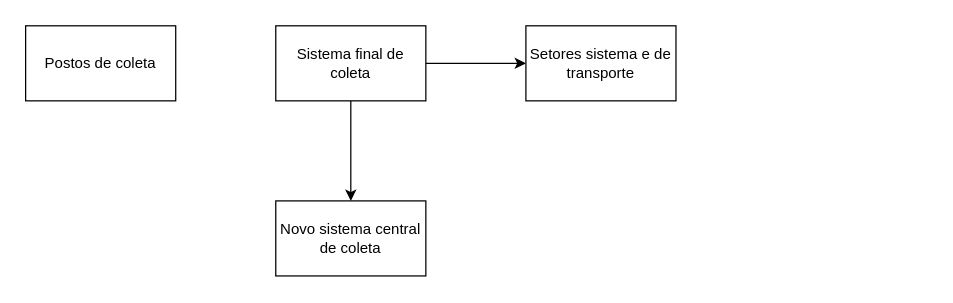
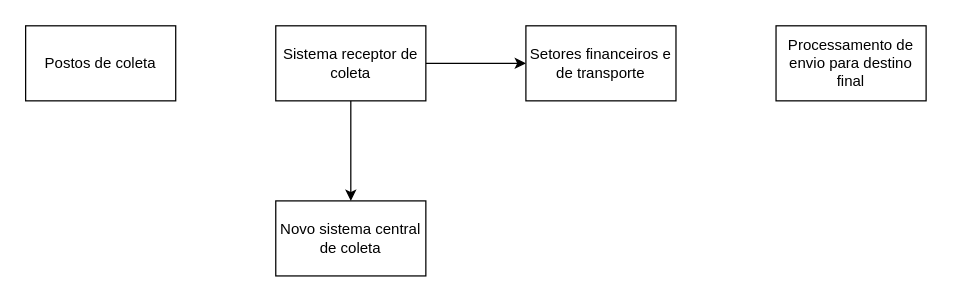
(351, 63) -> (351, 63)
(601, 63) -> (601, 63)
none -> (851, 63)
